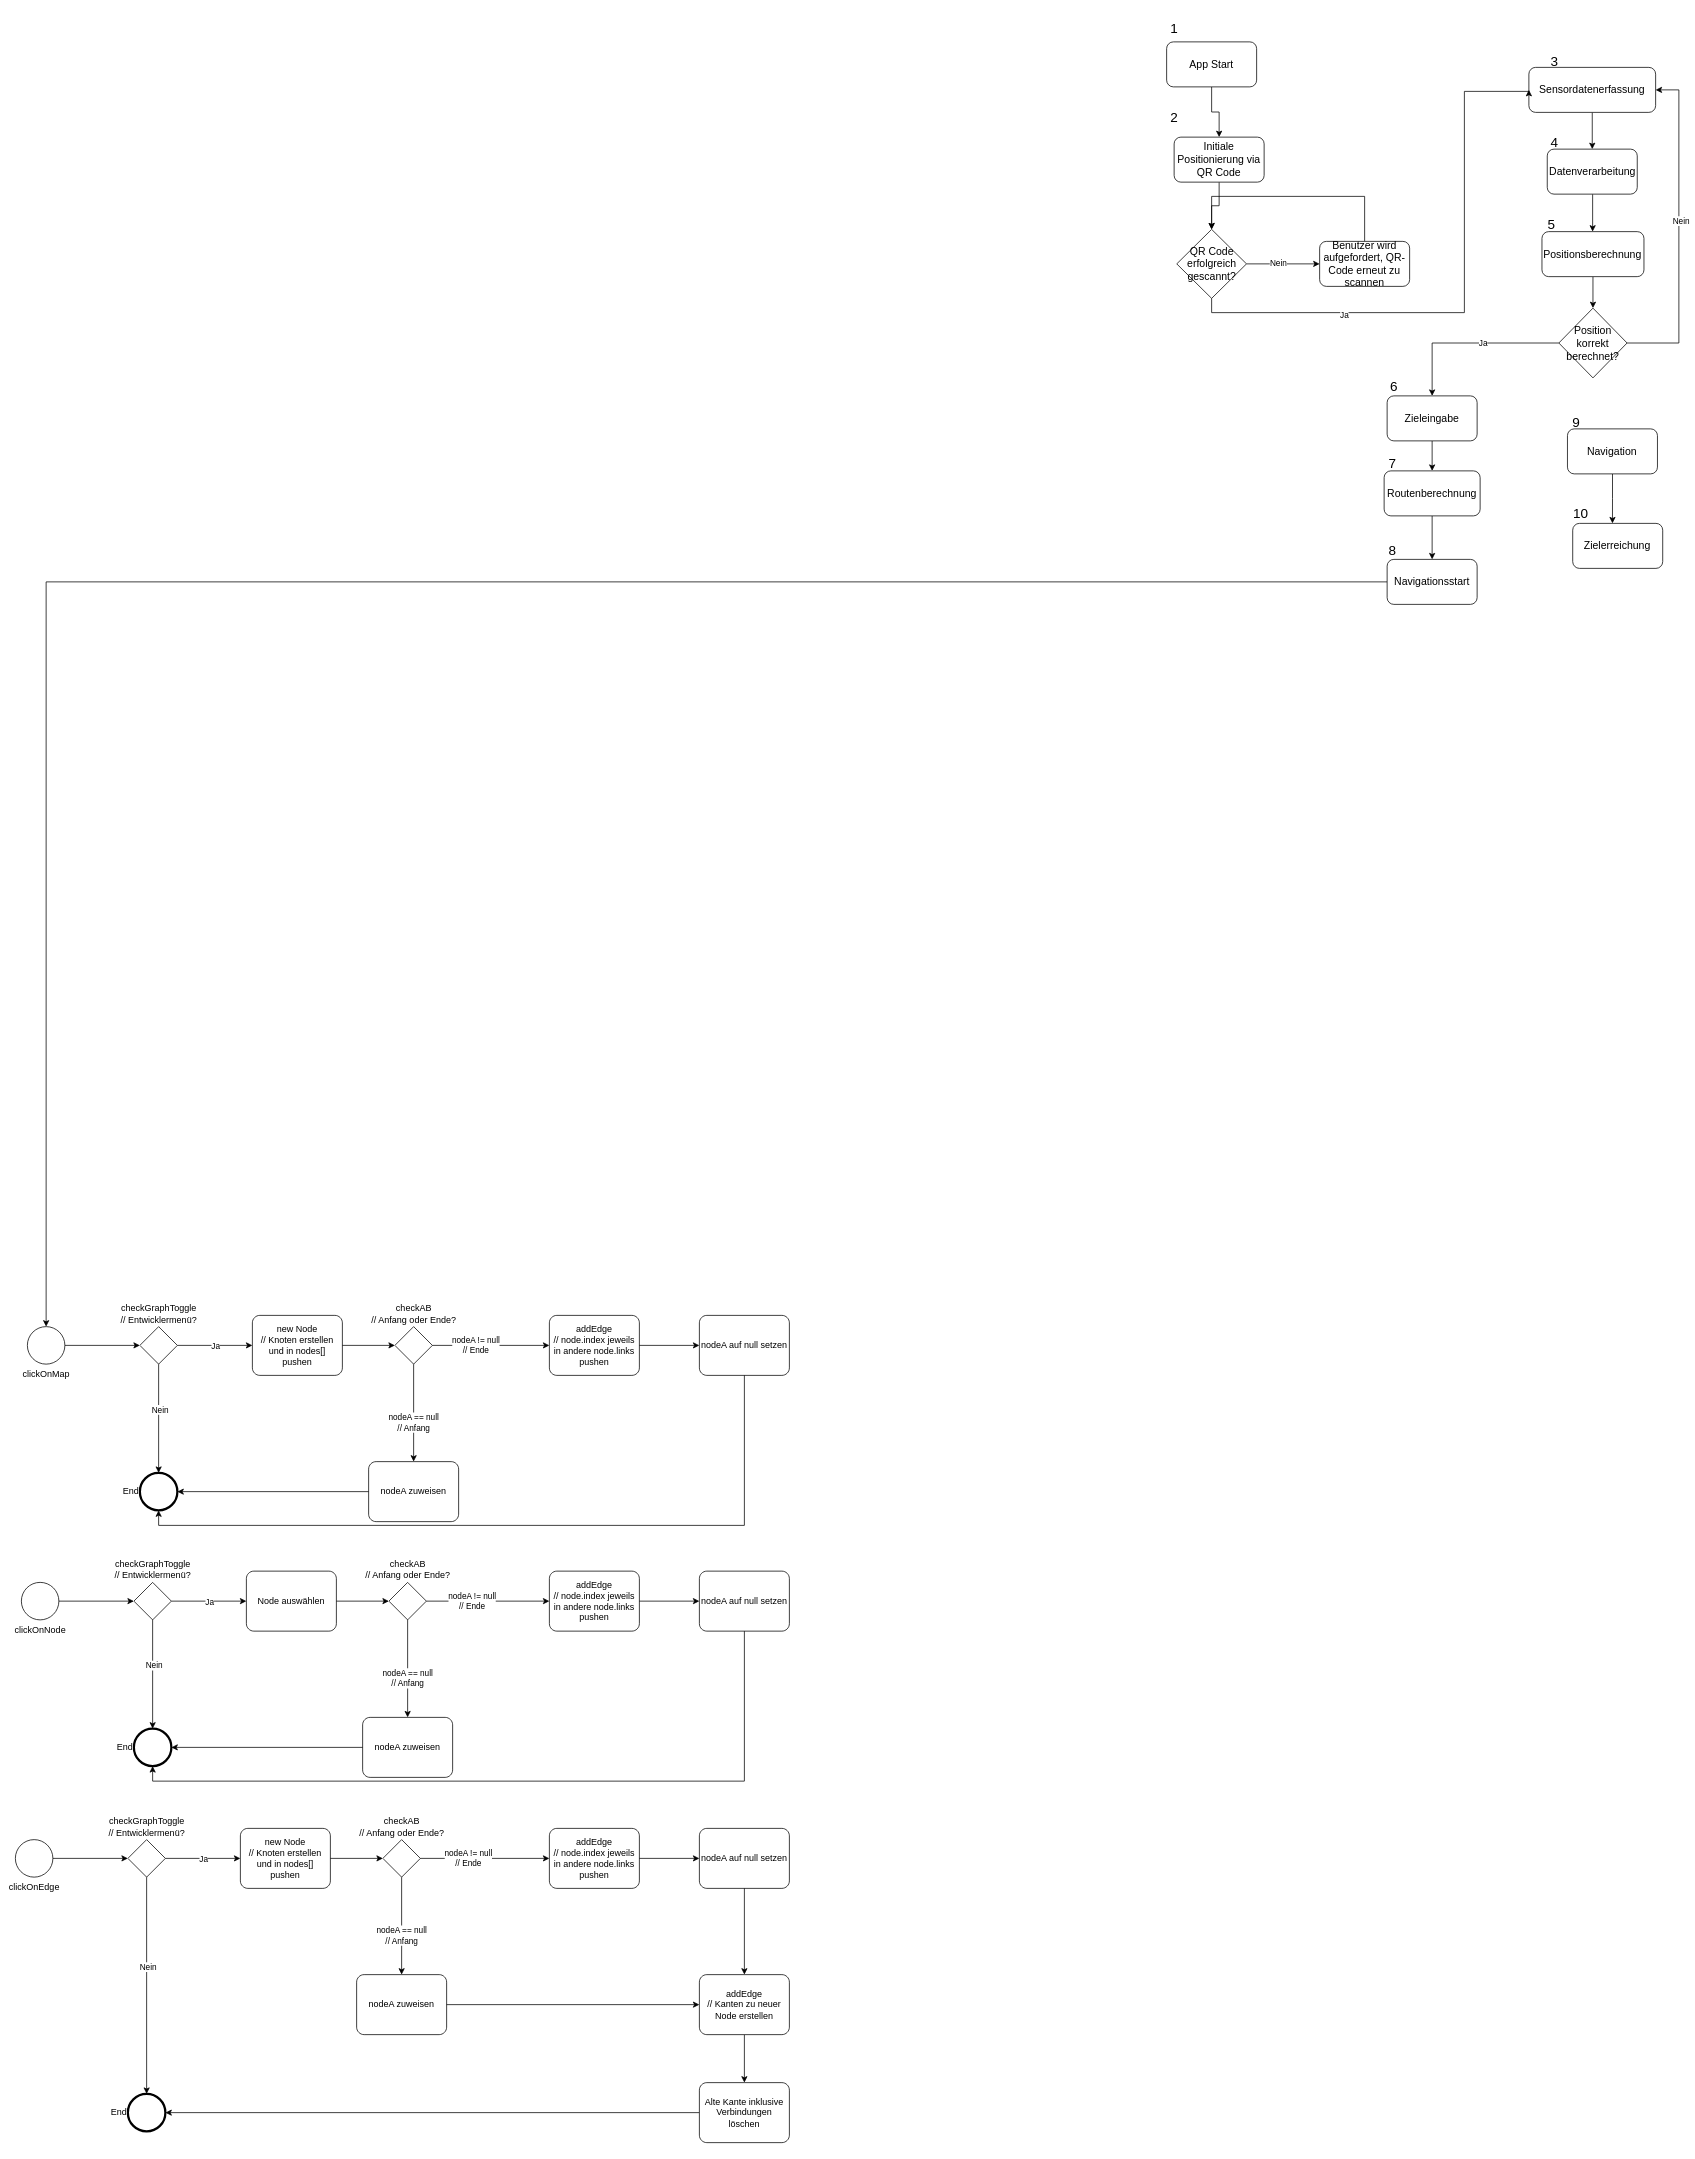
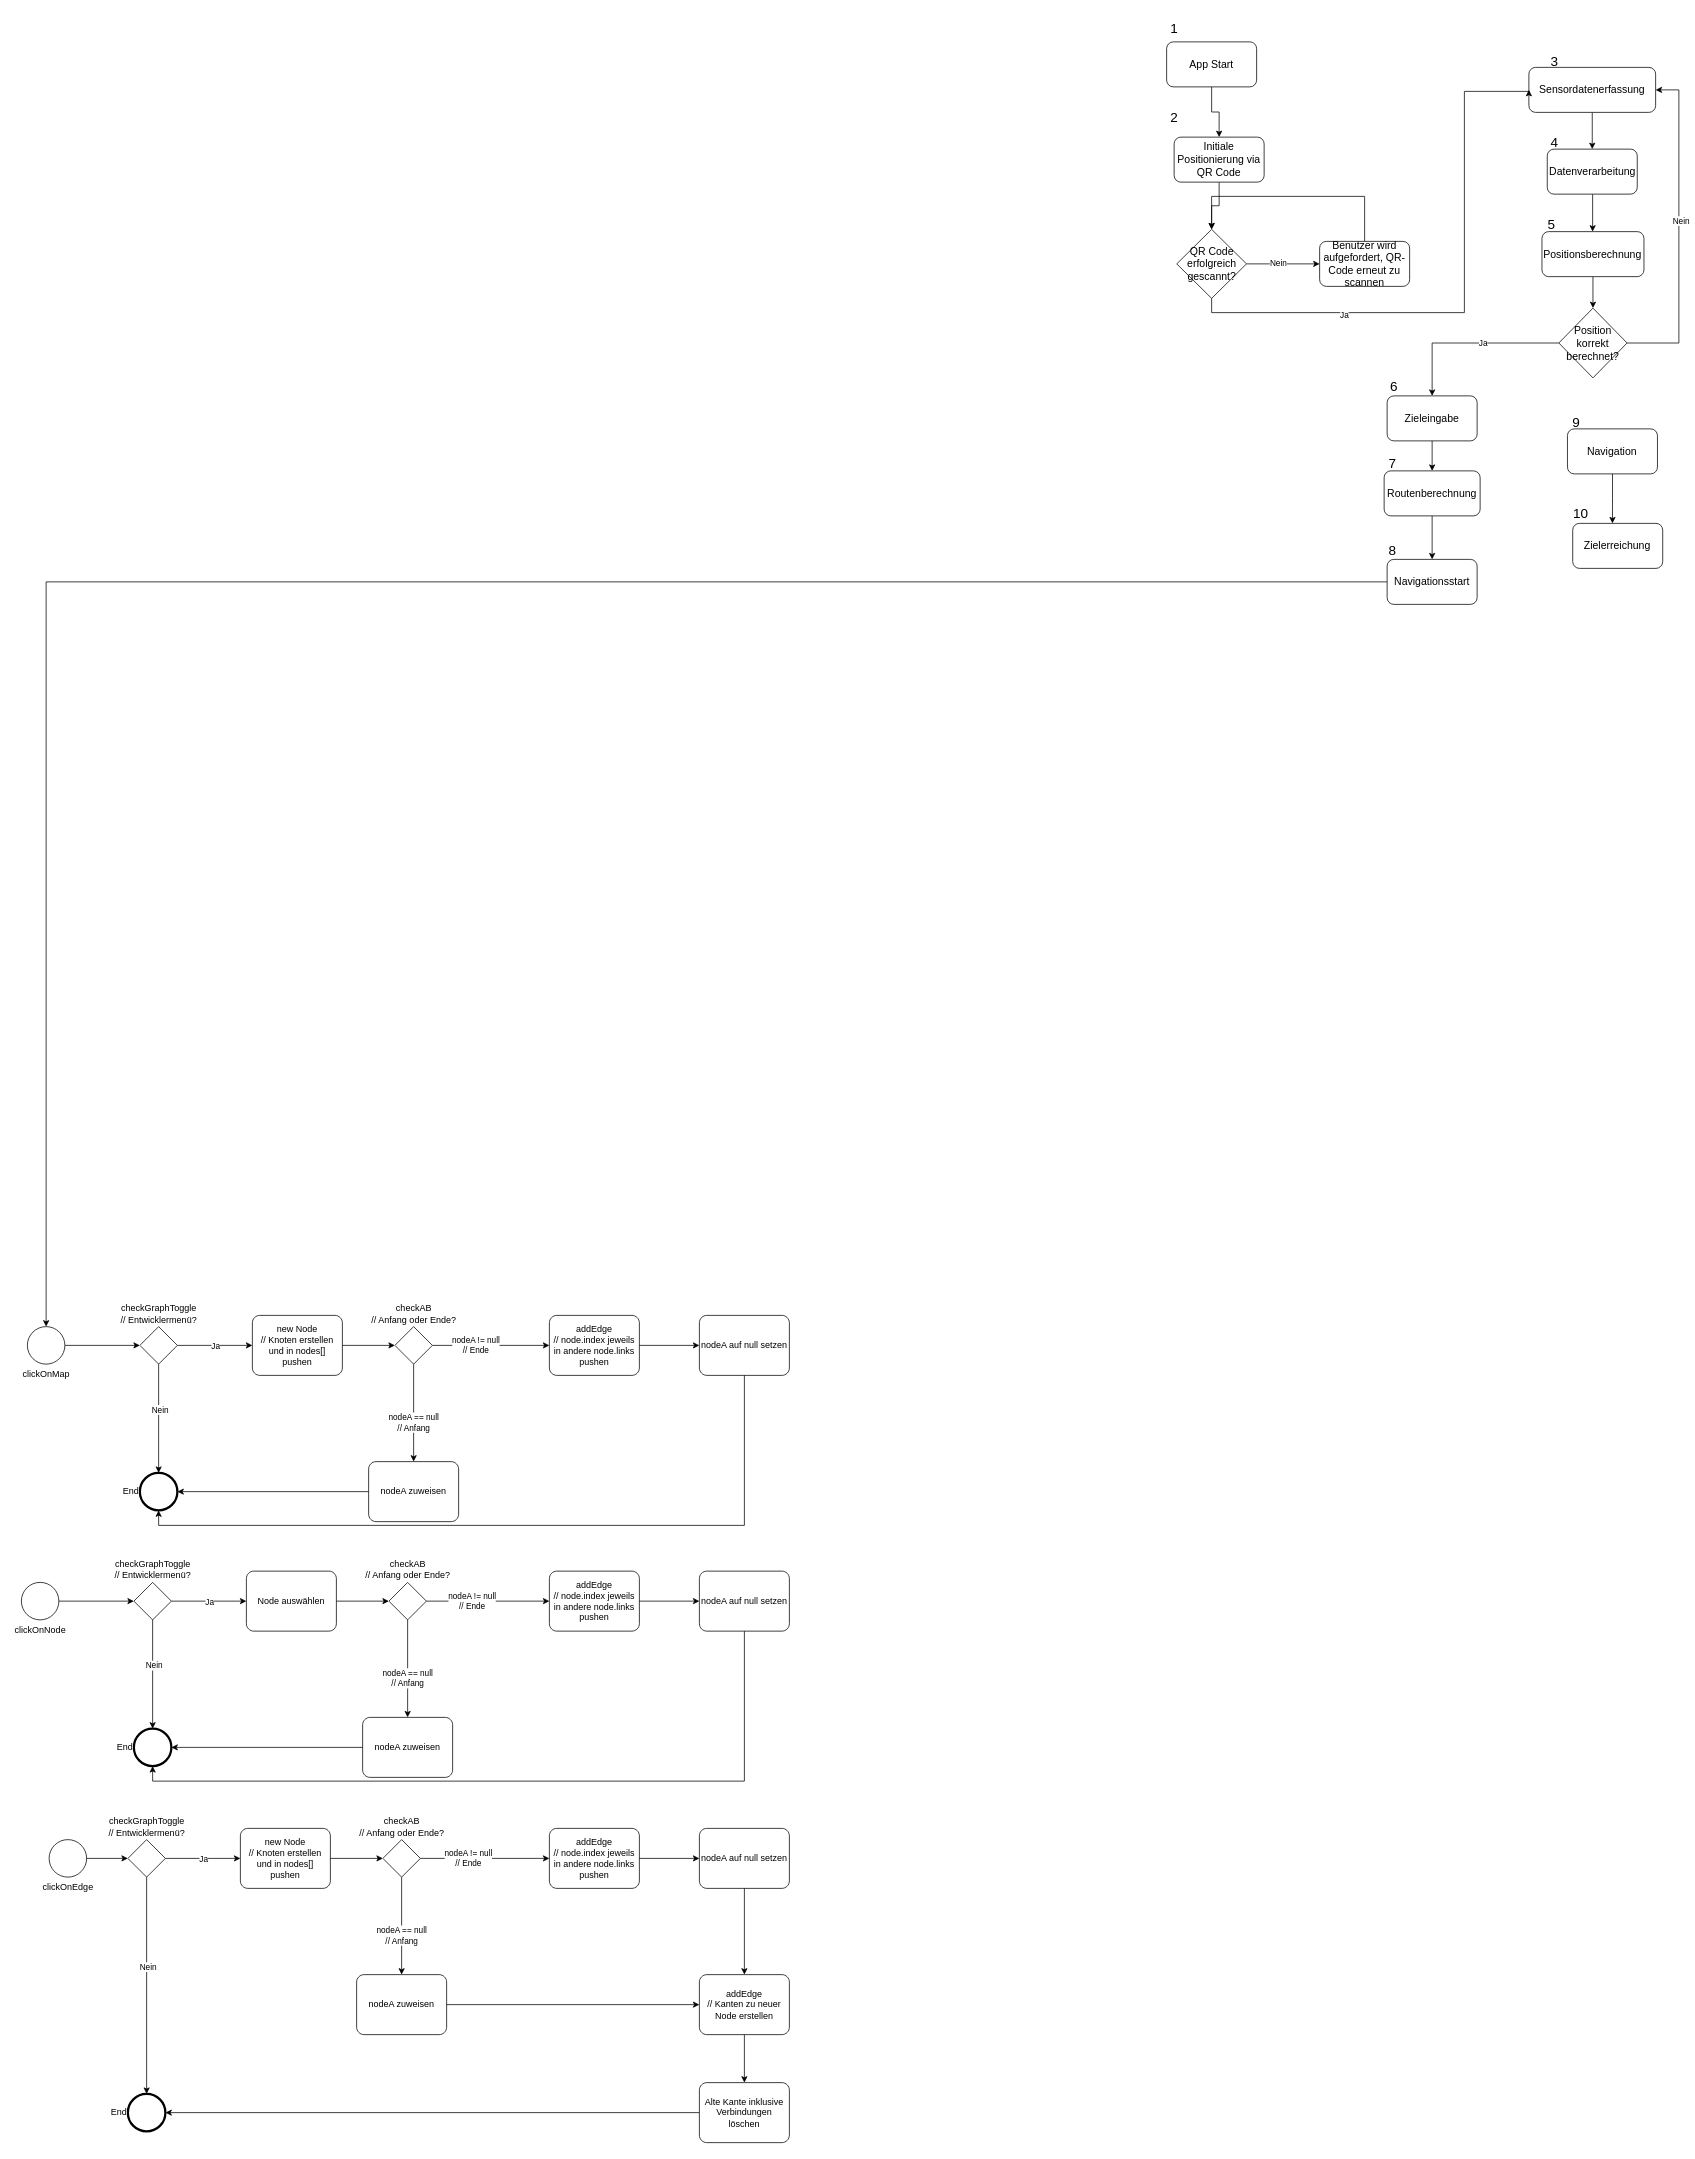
(34, 1858) -> (68, 1858)
